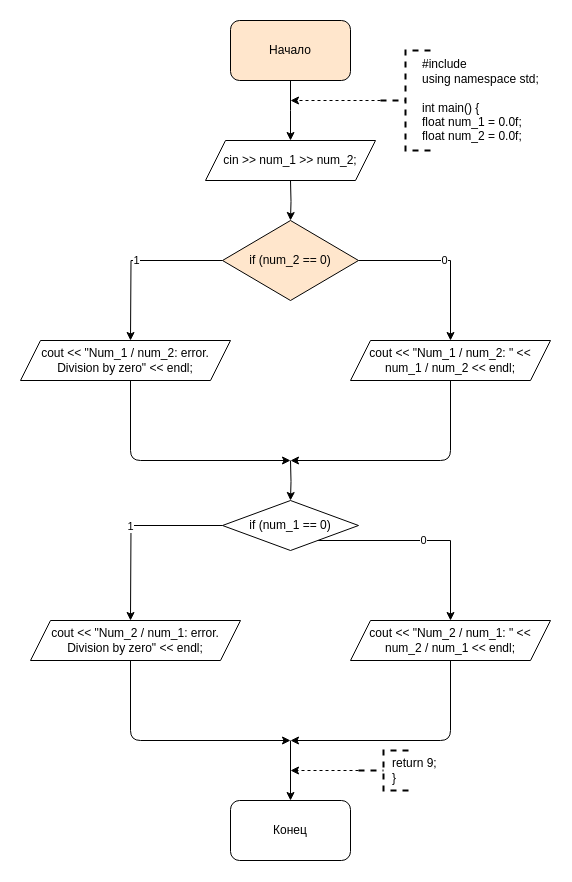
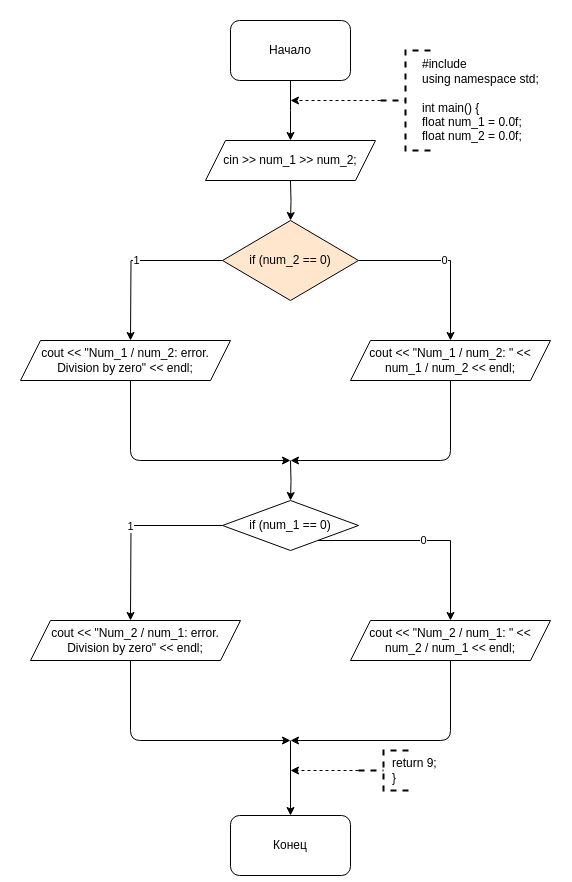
(291, 51) -> (291, 51)
(291, 831) -> (291, 846)
